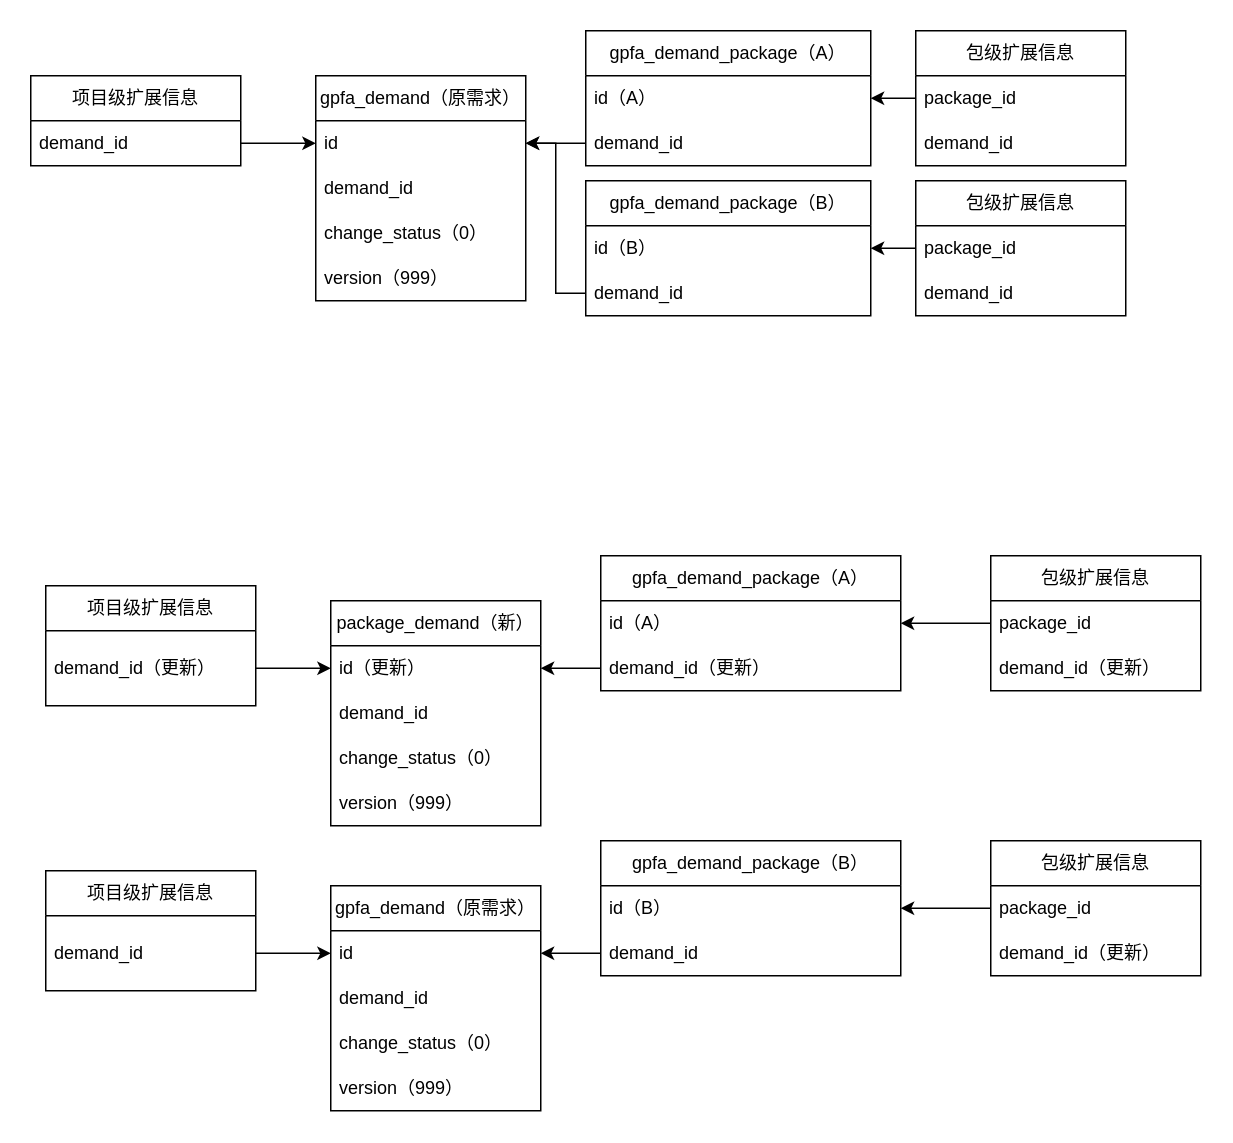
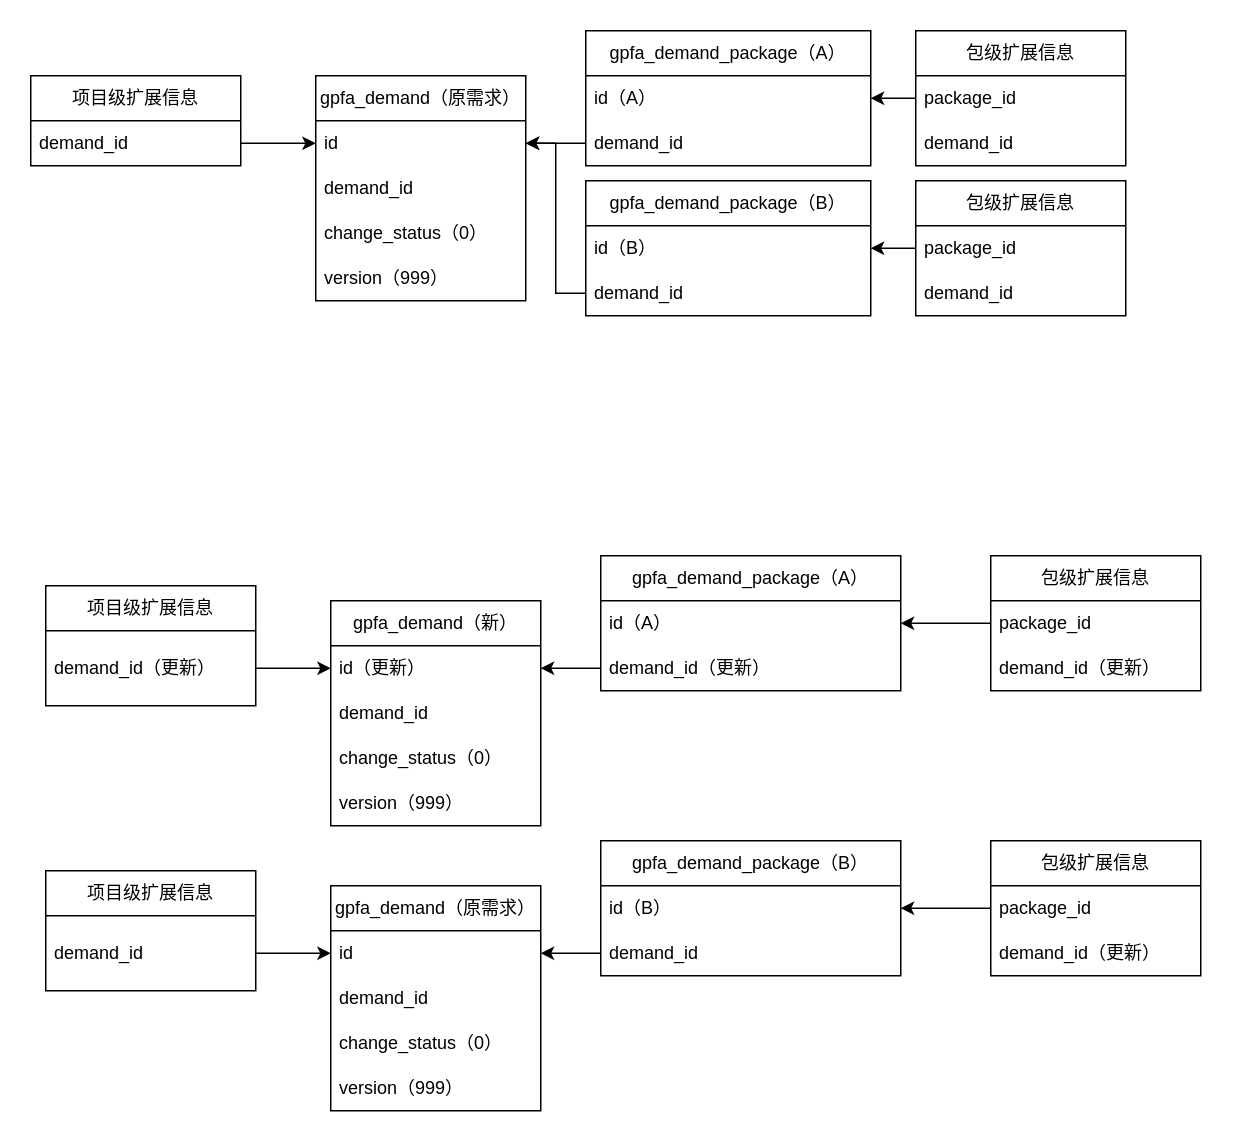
(436, 623) -> (436, 623)
